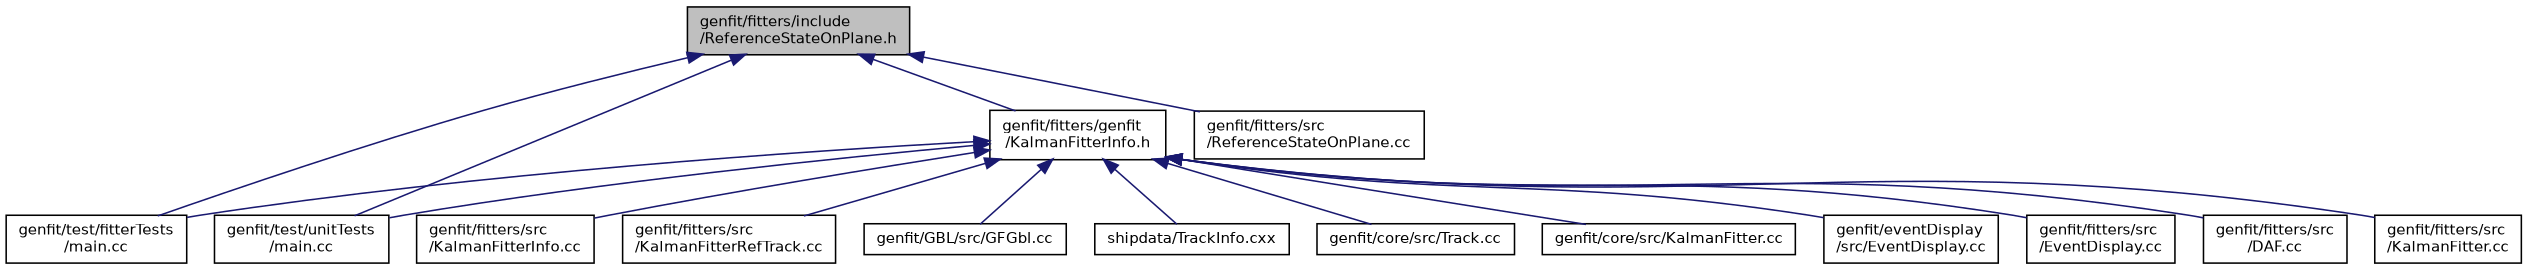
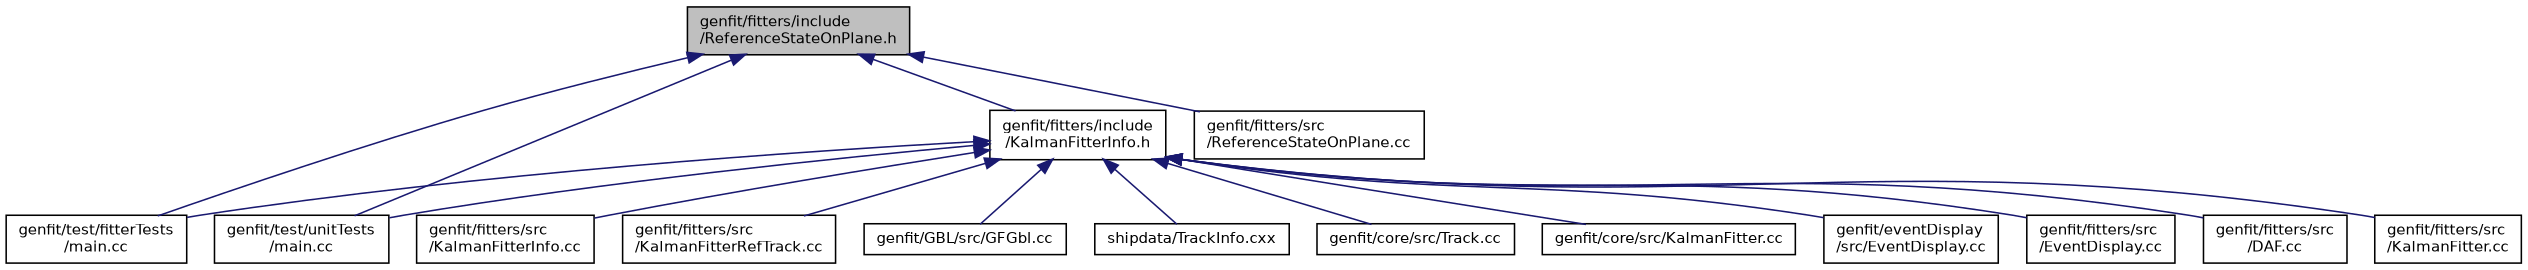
(1078, 135) -> (1078, 135)
